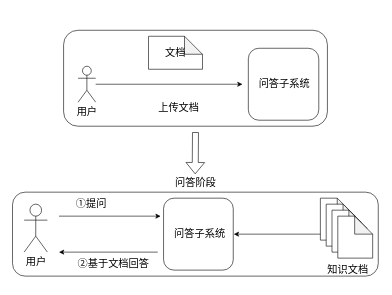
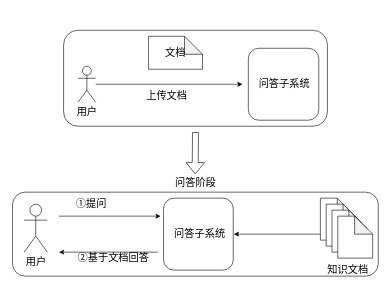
(179, 108) -> (167, 96)
(113, 264) -> (113, 258)
